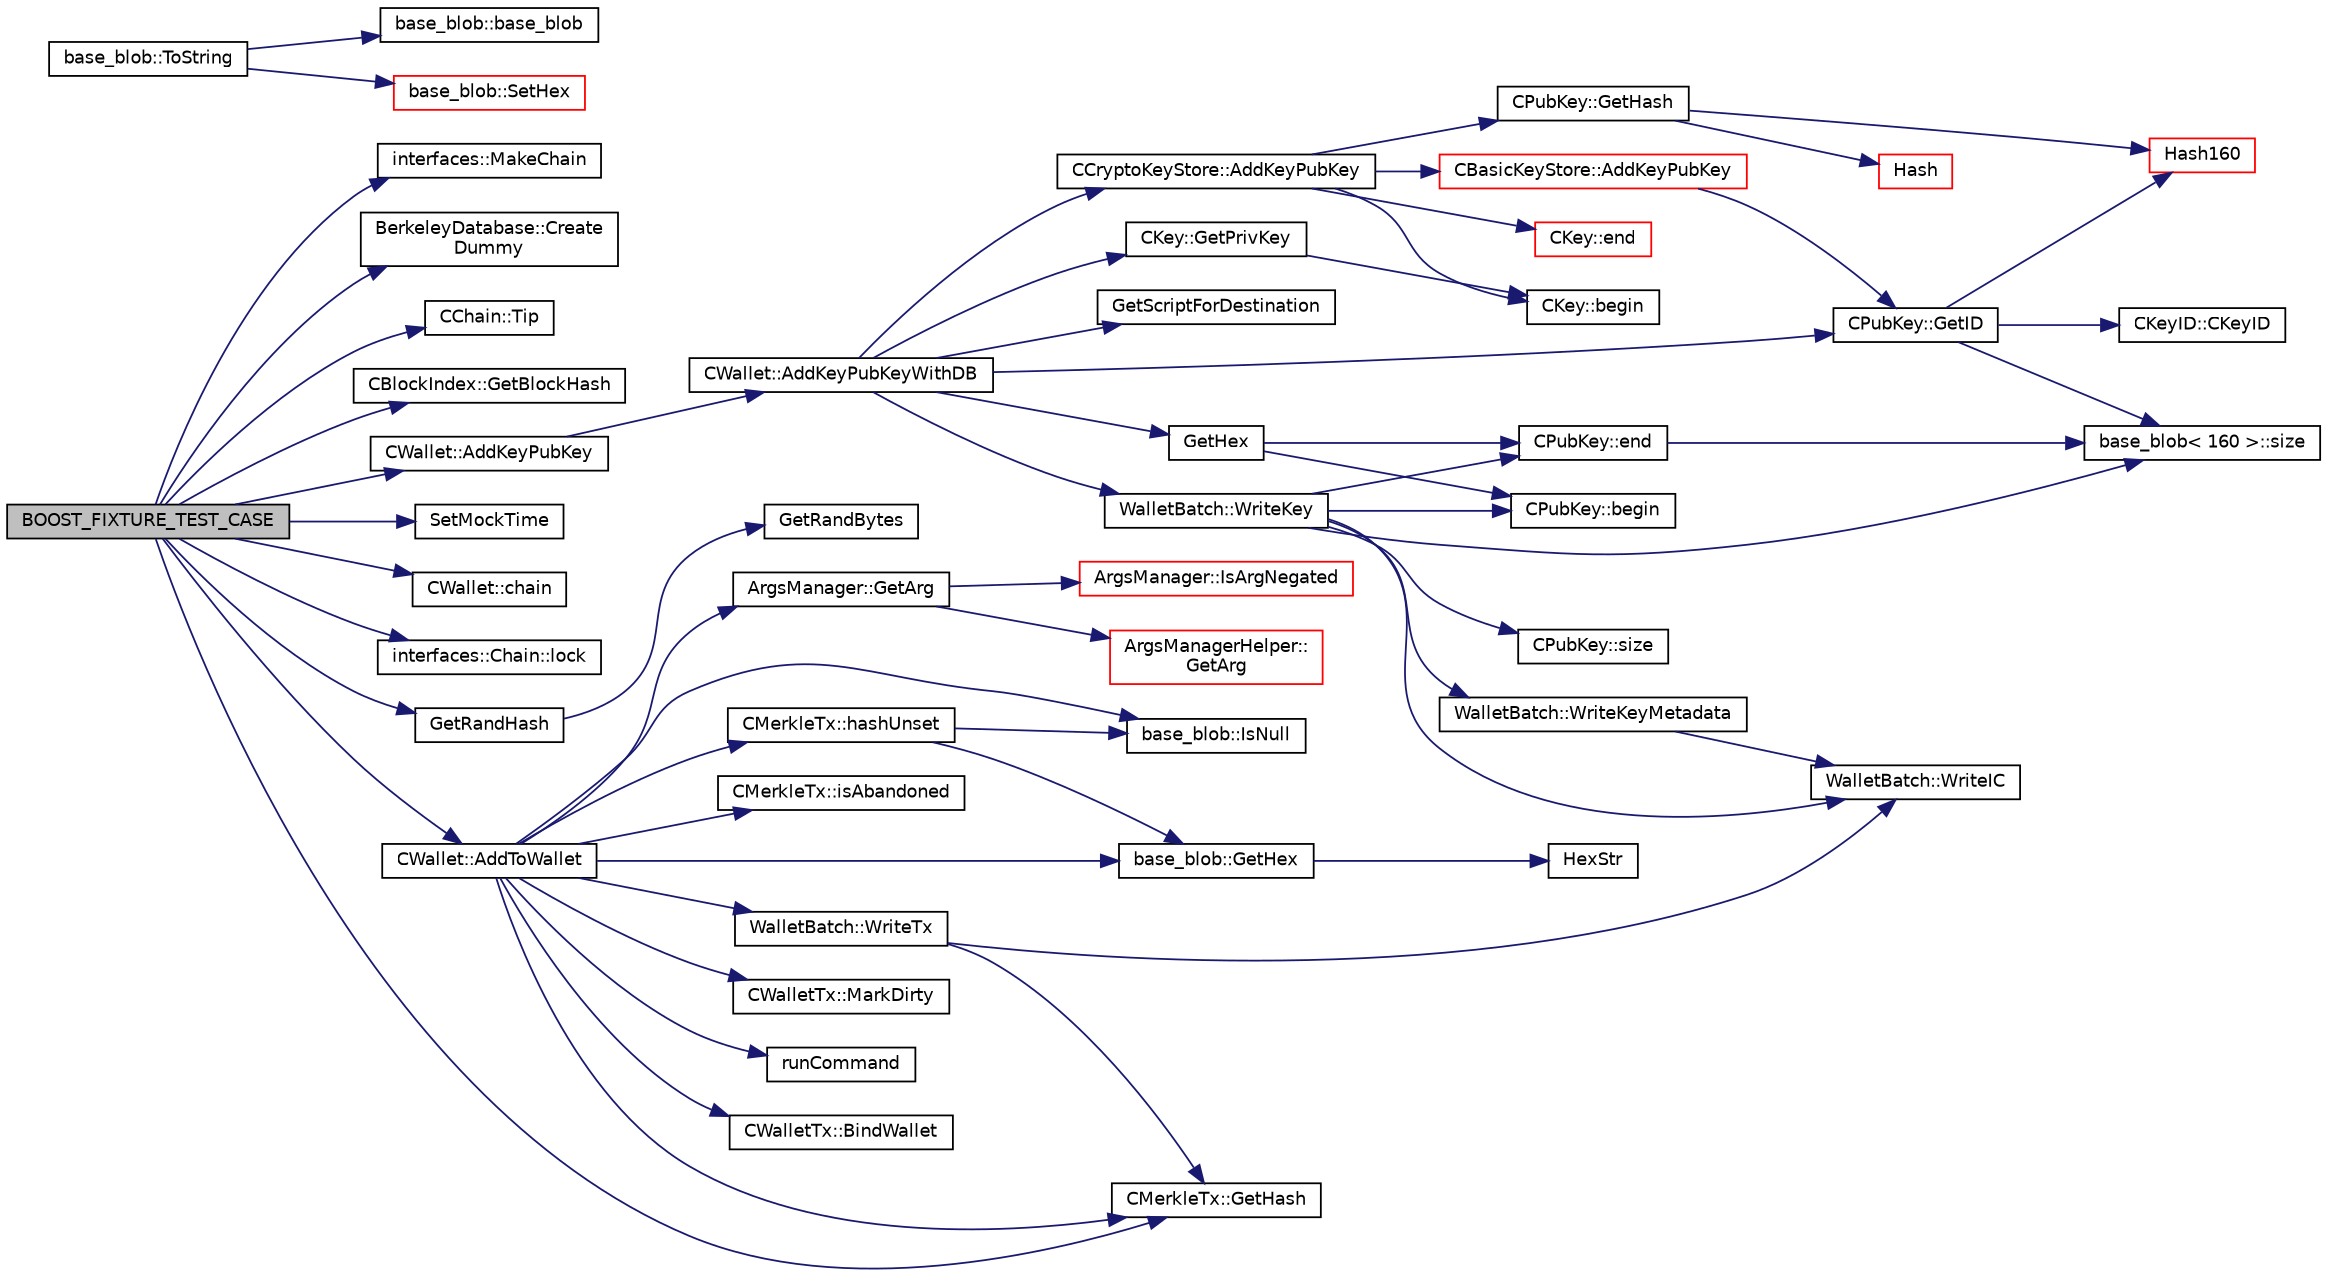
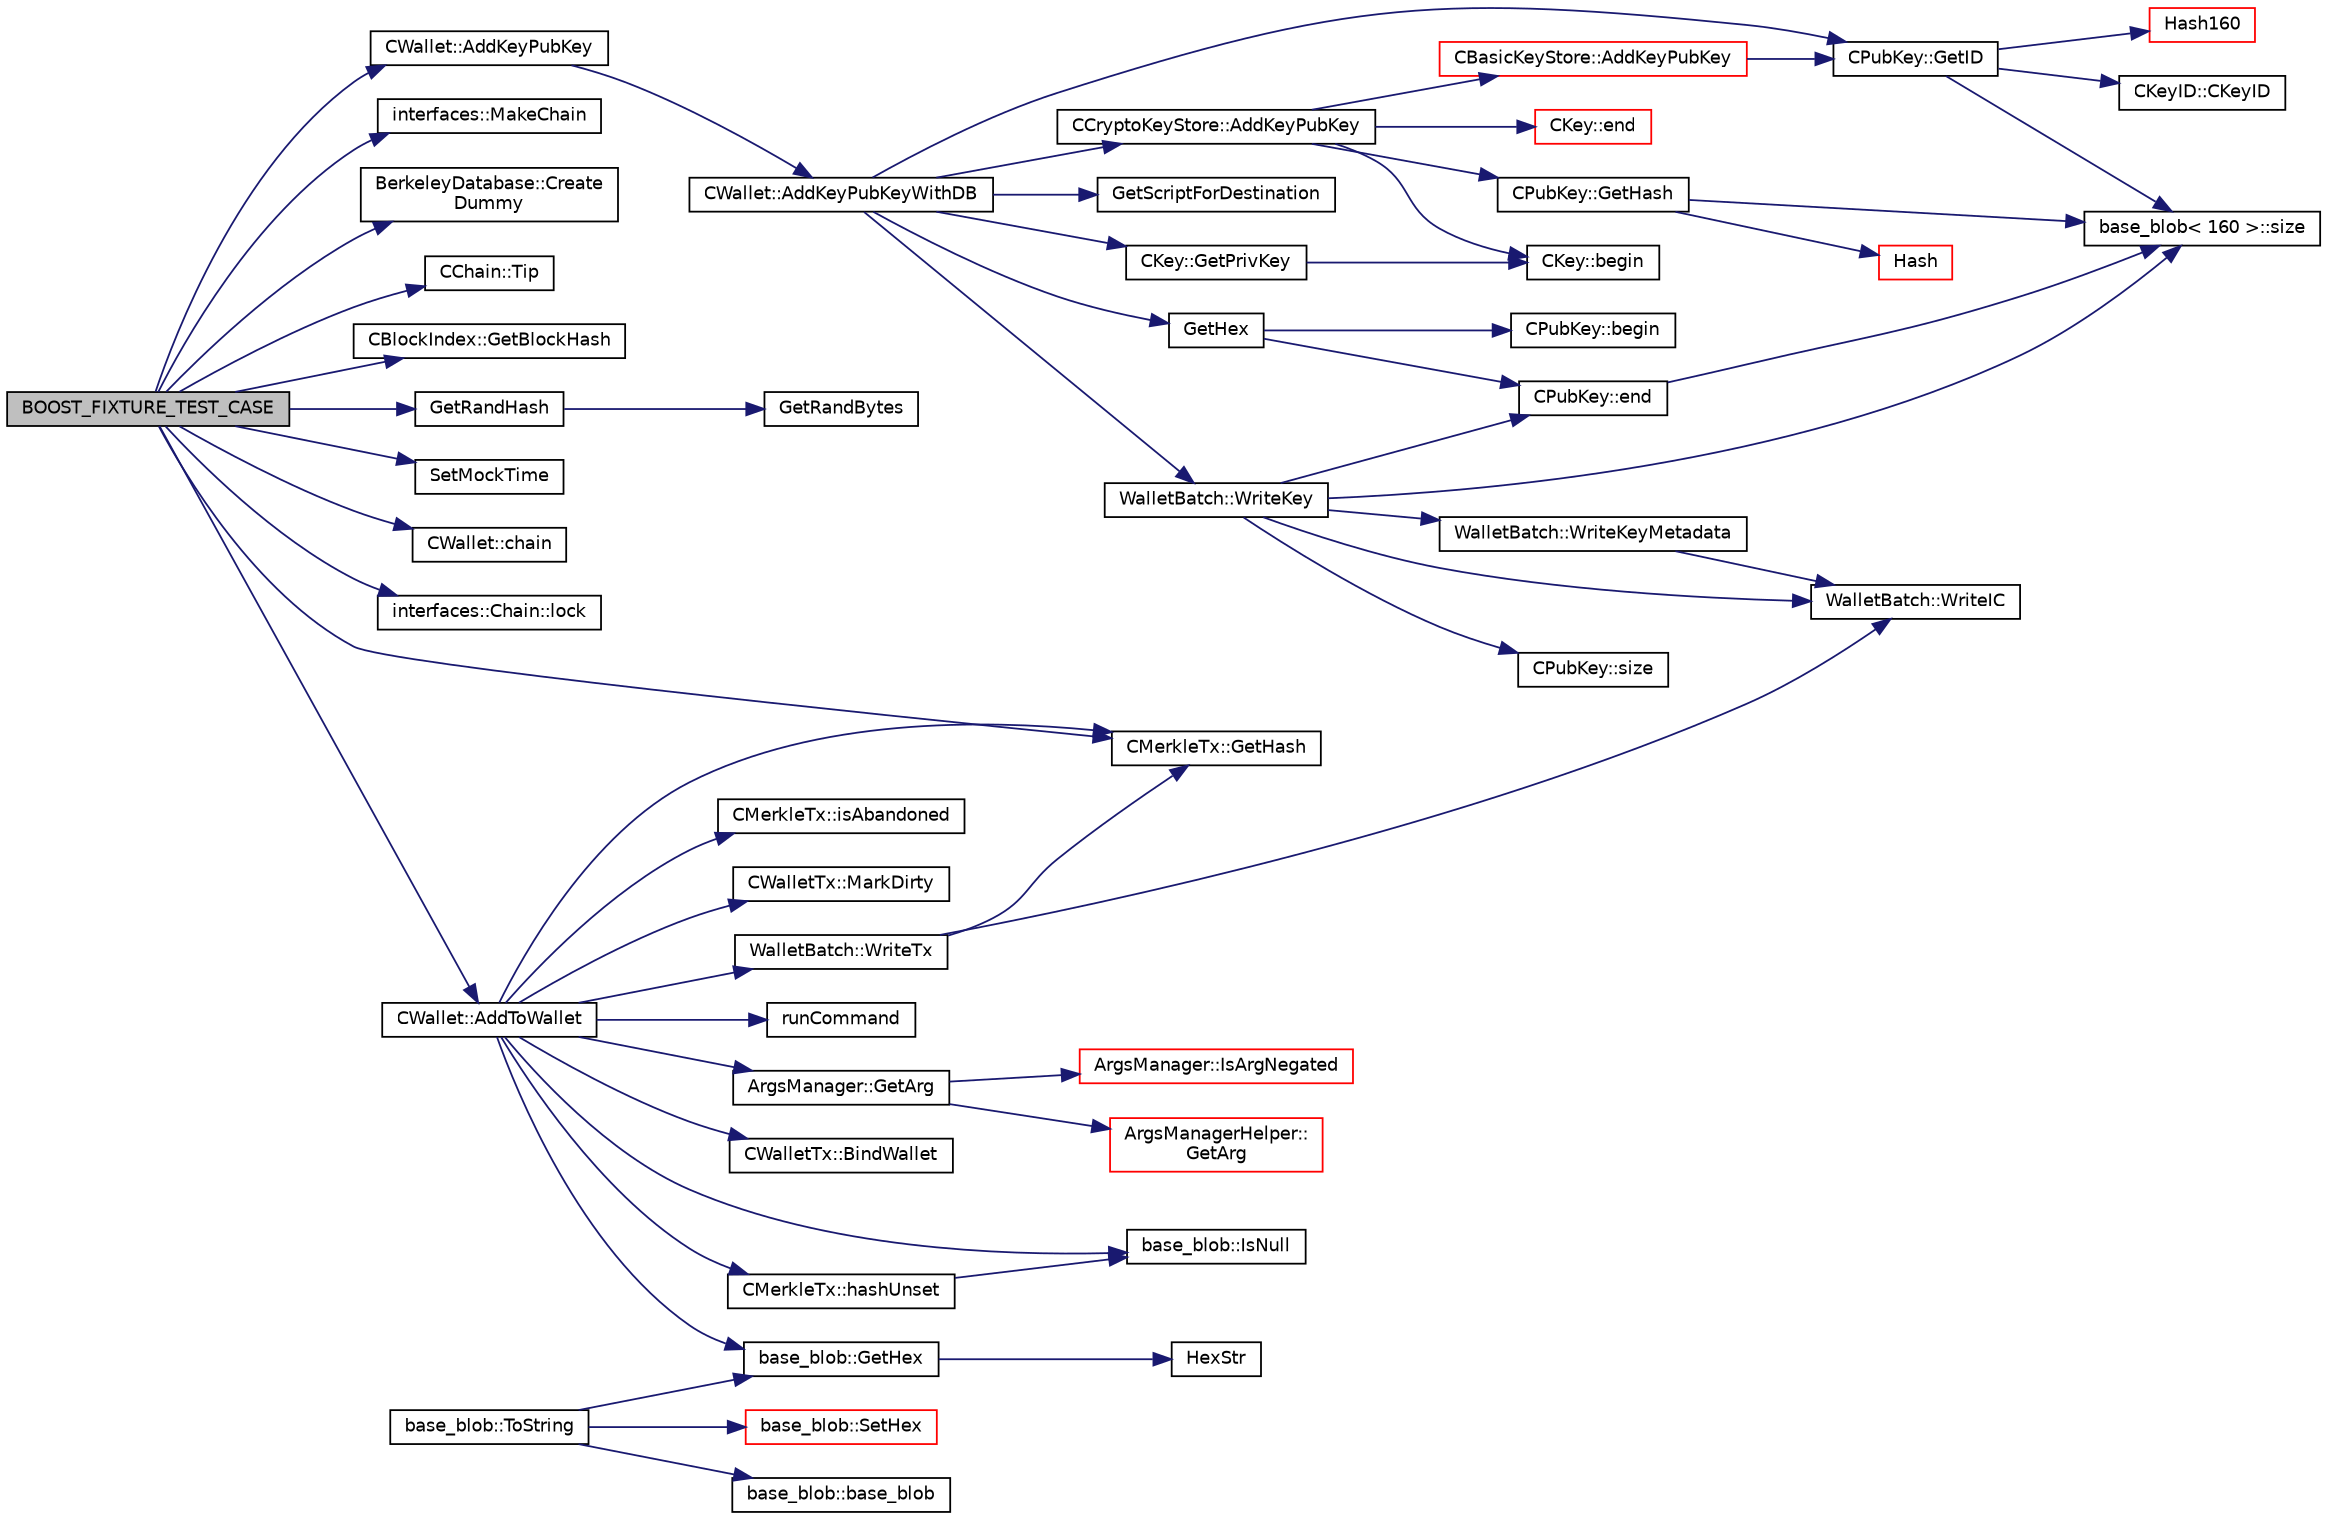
(1911, 128) -> (1877, 211)
(1410, 511) -> none
(1053, 782) -> (656, 1395)
